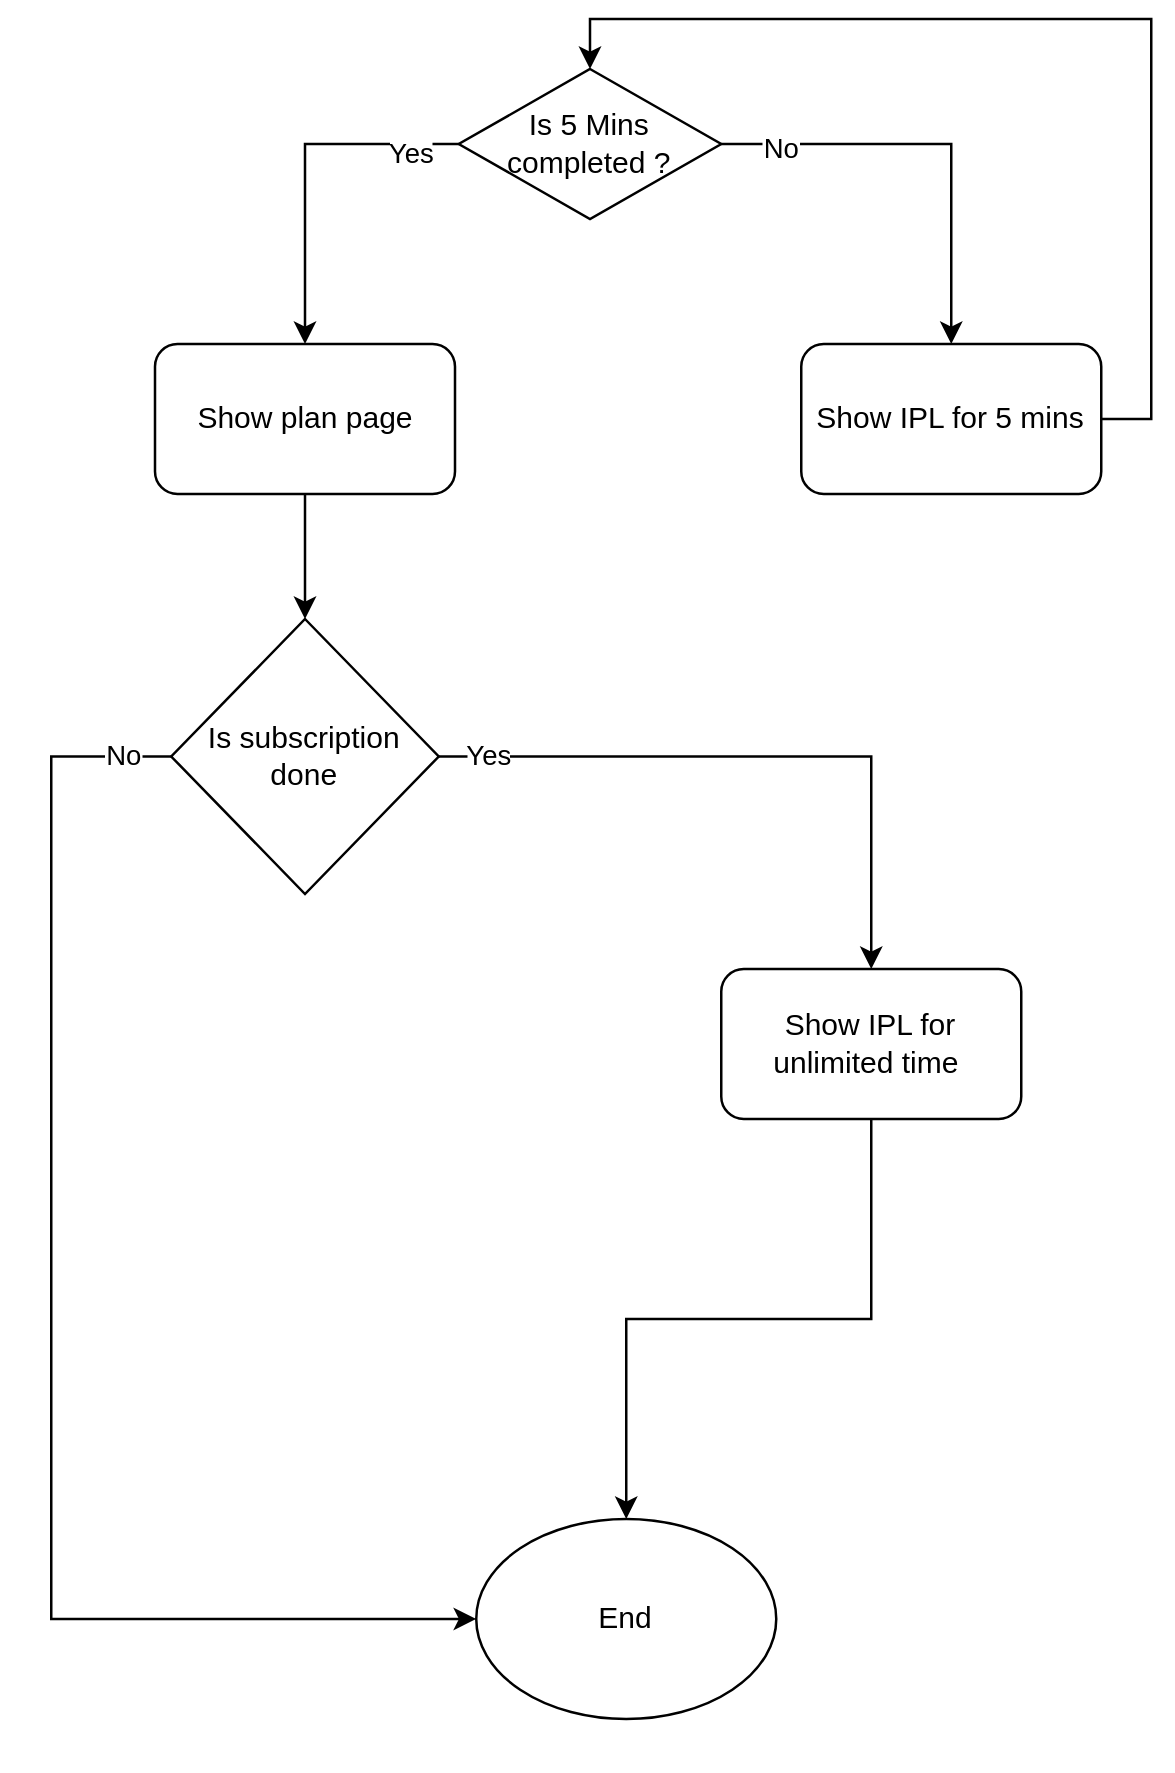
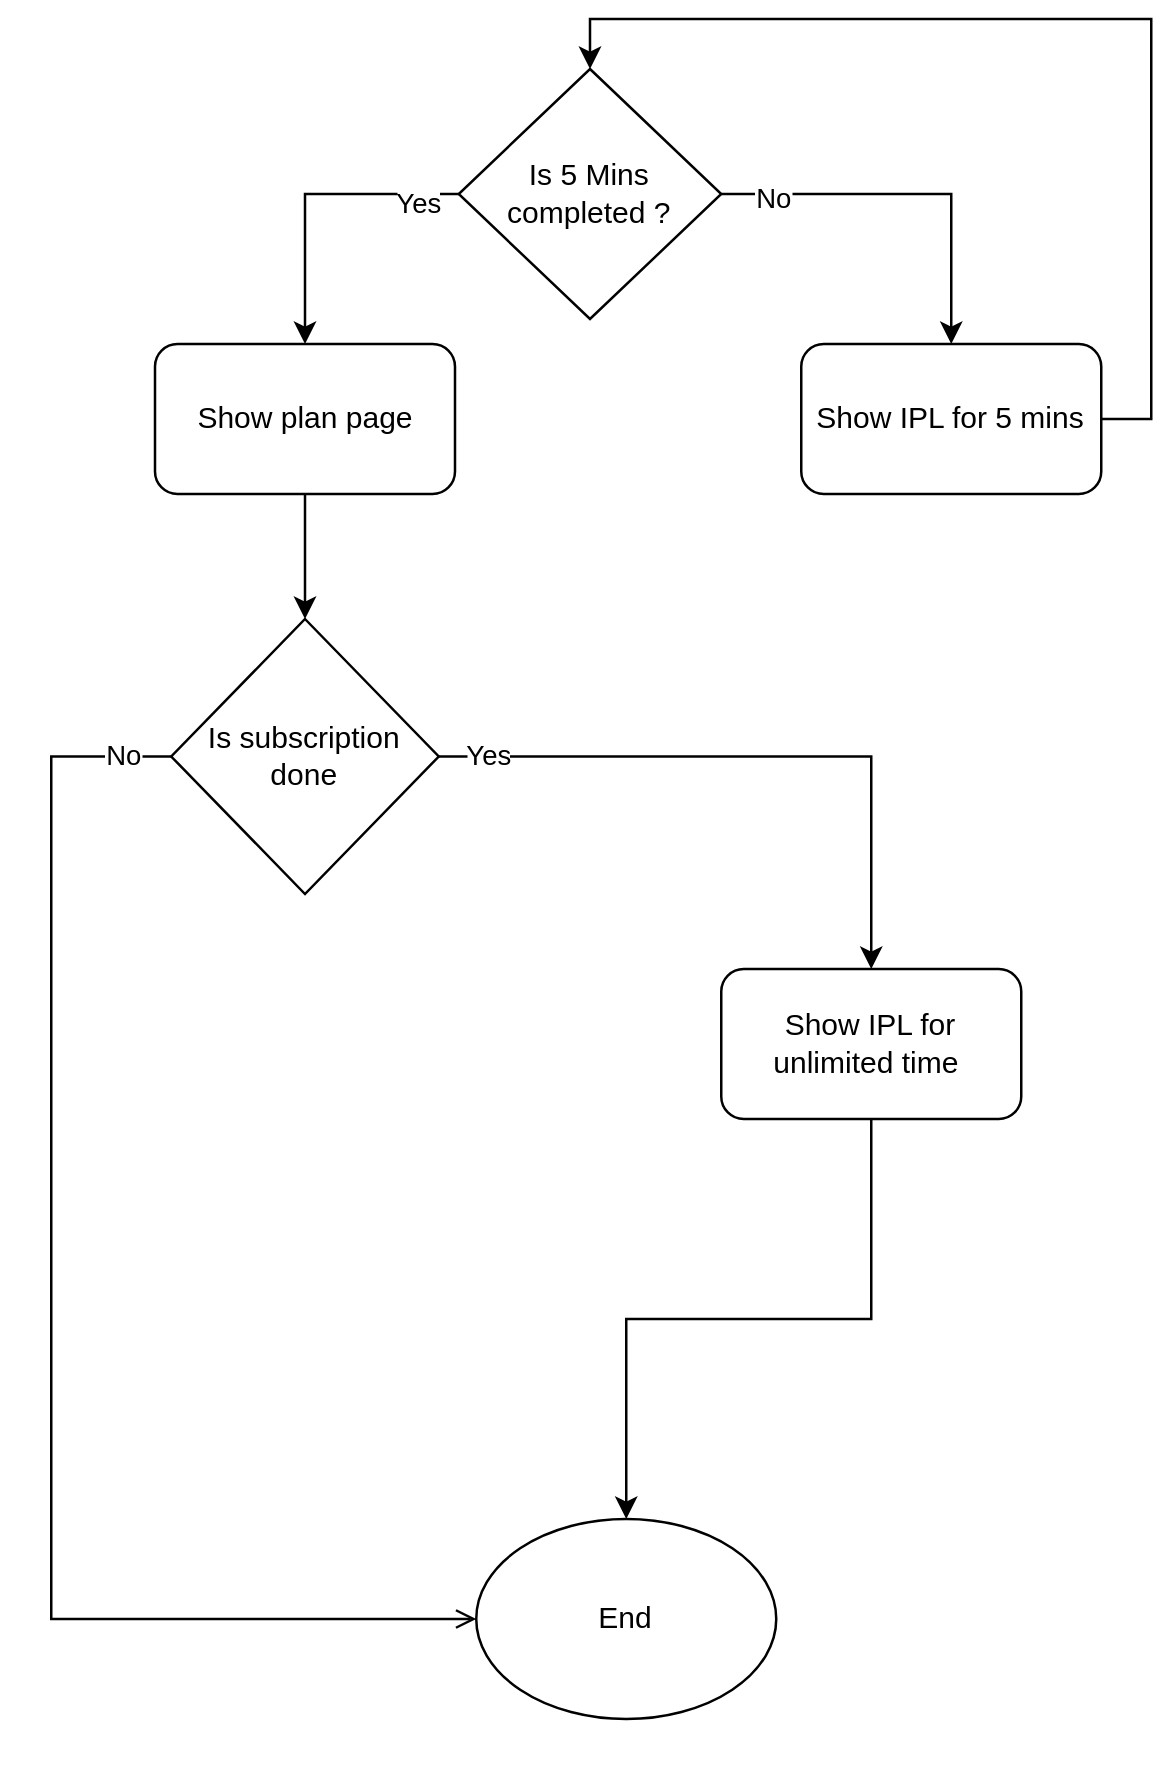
(590, 144) -> (590, 194)
(458, 1619) -> (462, 1619)
